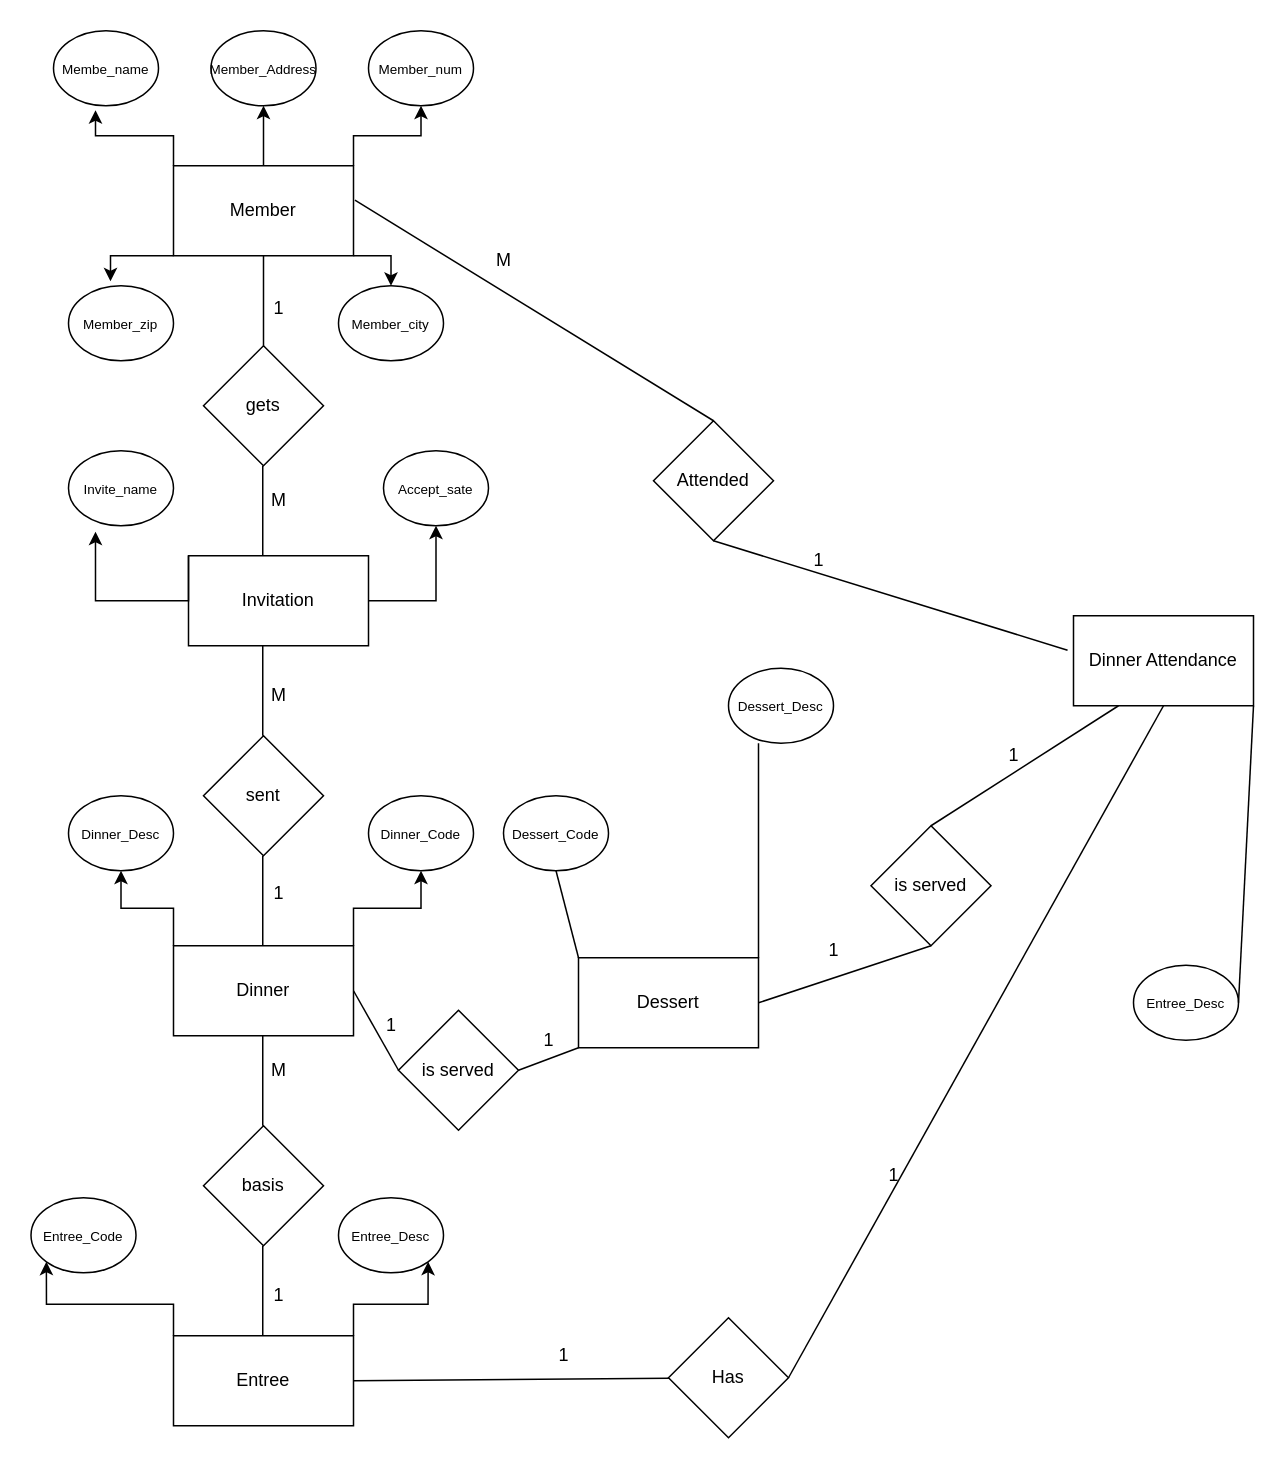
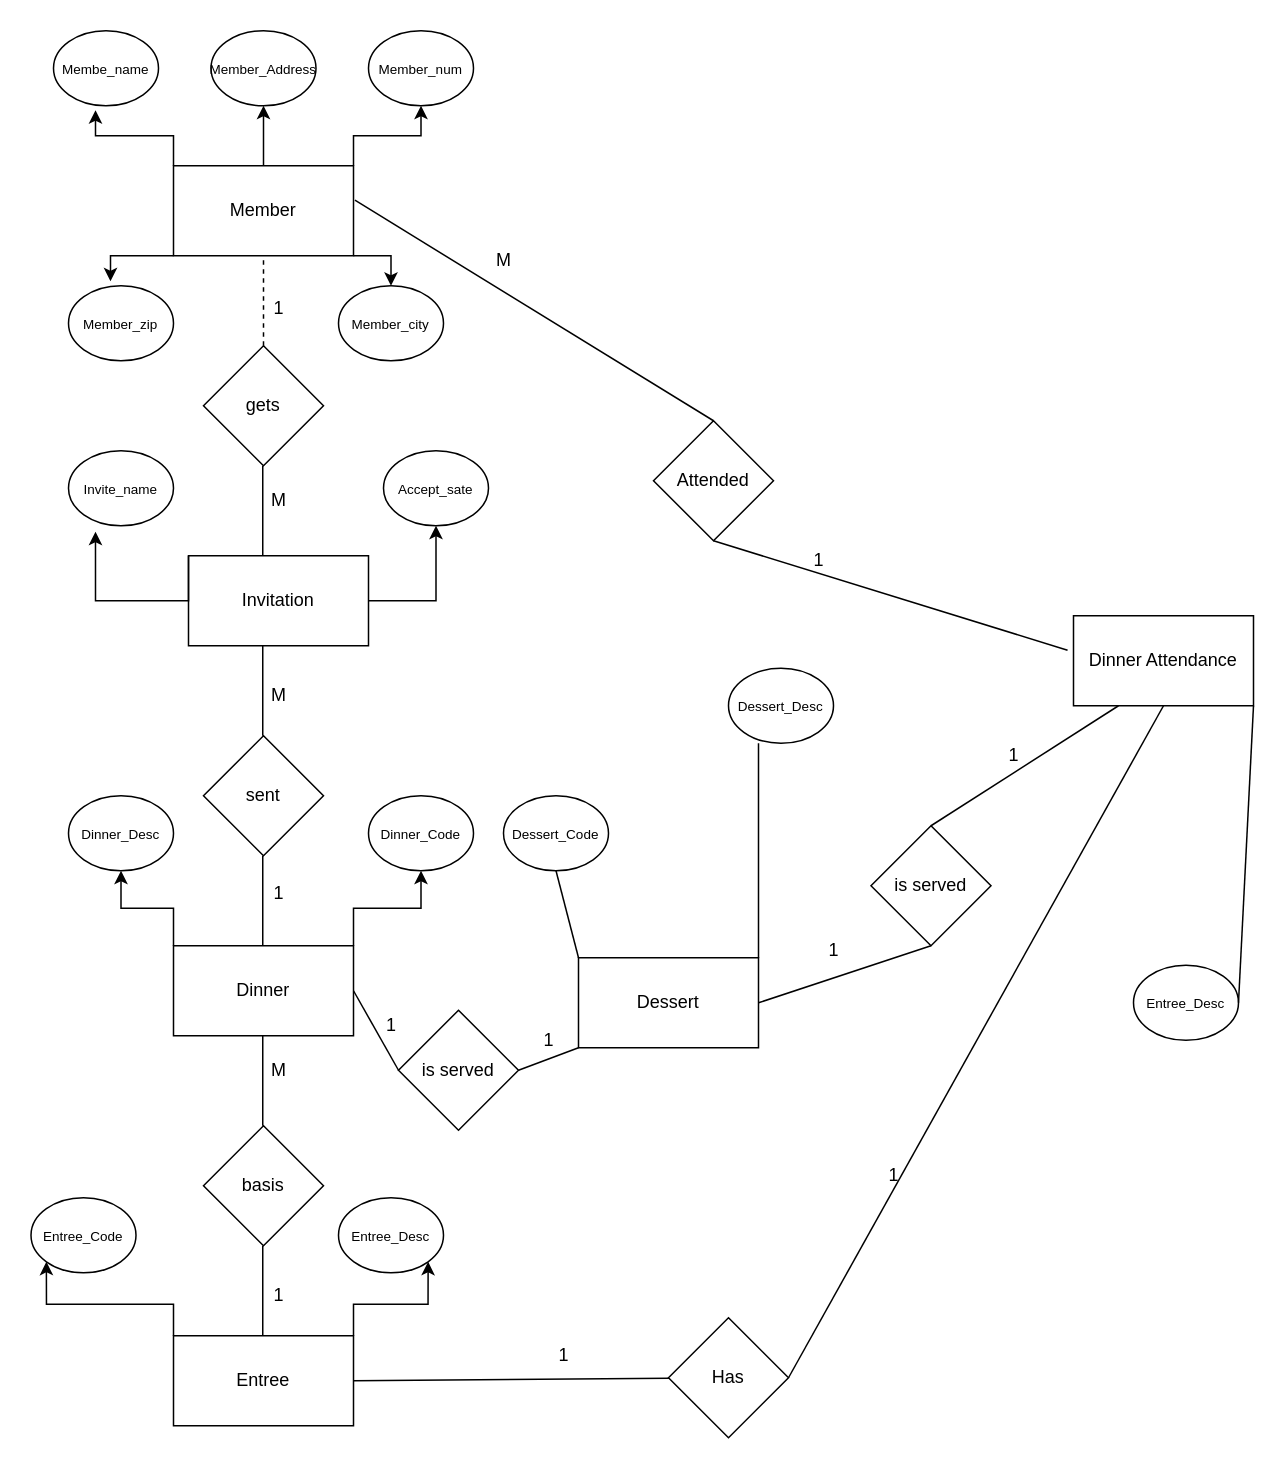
(263, 299) -> (263, 299)
